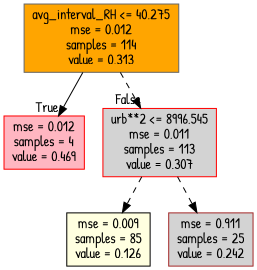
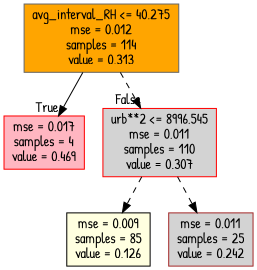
(44, 143) -> (44, 143)
(160, 143) -> (160, 143)
(211, 239) -> (211, 239)
